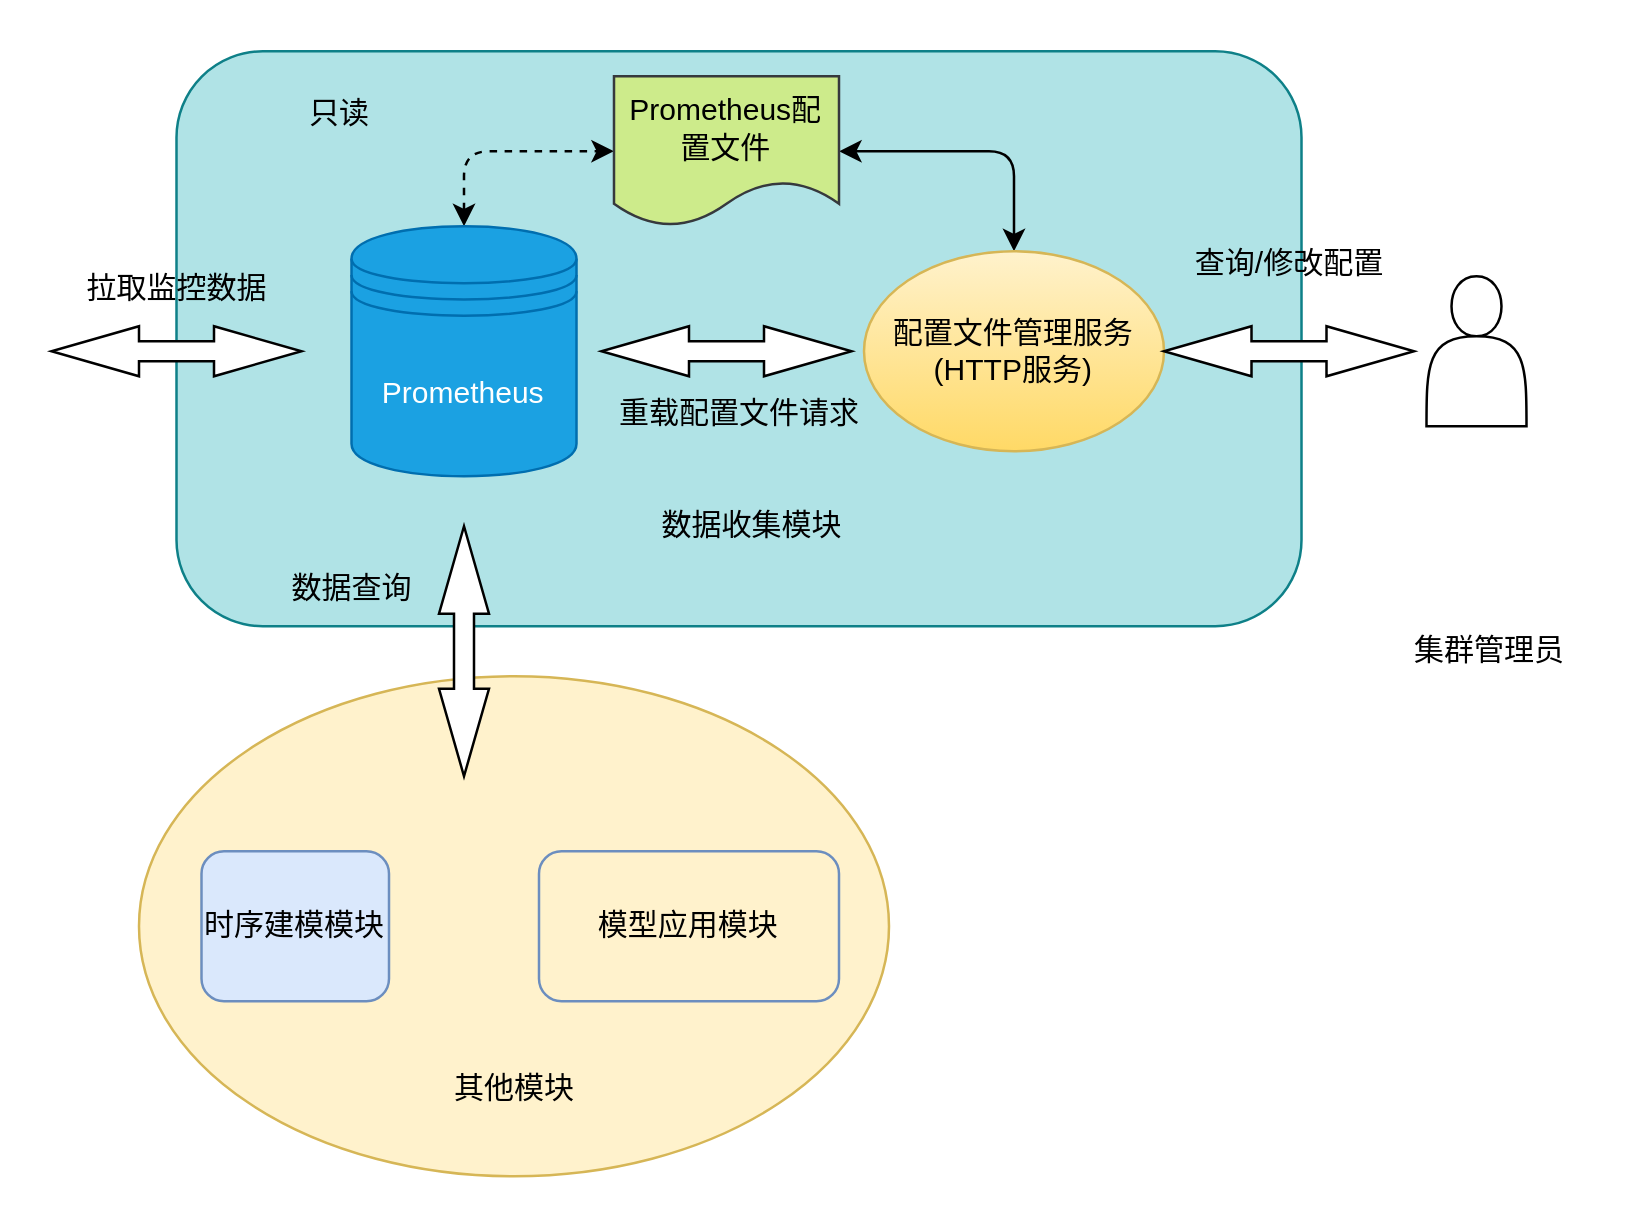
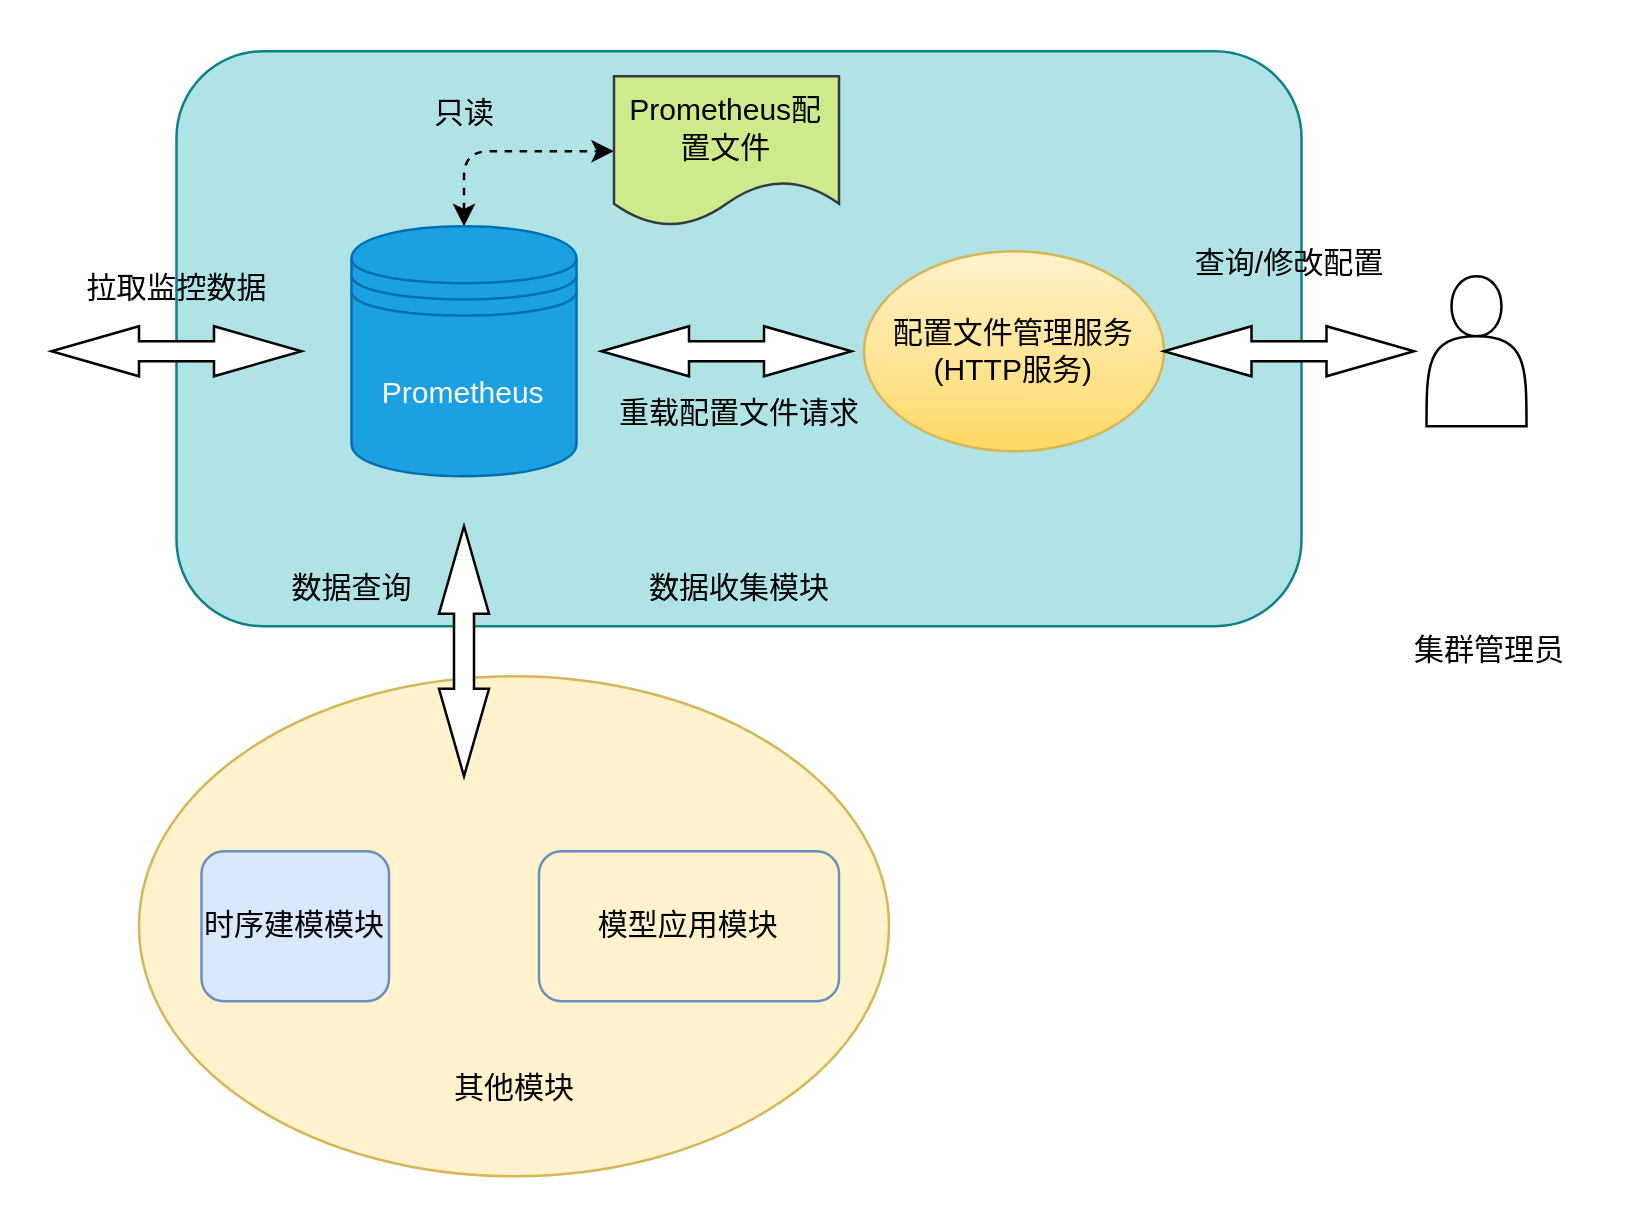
(339, 114) -> (464, 114)
(969, 151) -> none
(751, 526) -> (739, 589)
